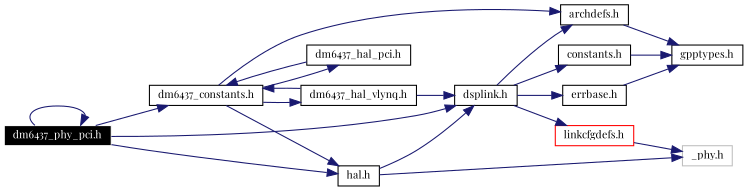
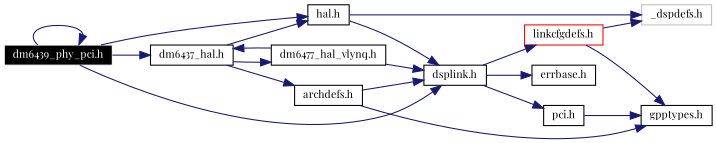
(359, 55) -> none
(595, 55) -> (564, 116)
(528, 56) -> (388, 86)
(646, 77) -> (623, 70)
(206, 95) -> (192, 55)
(359, 95) -> (329, 55)
(58, 136) -> (58, 55)
(707, 156) -> (677, 15)
